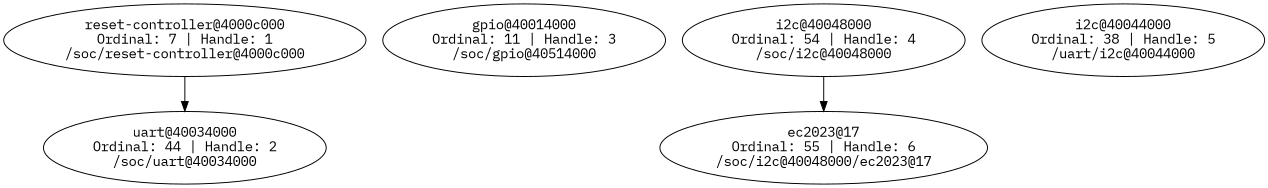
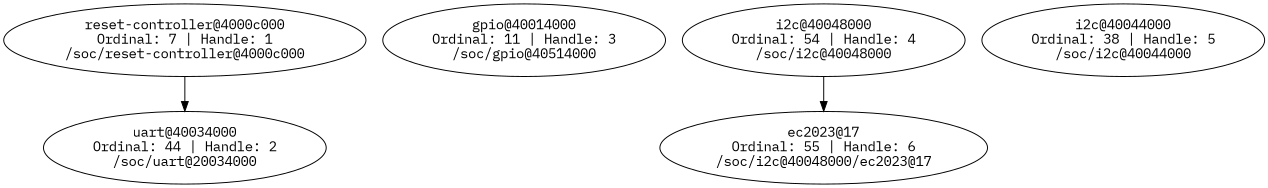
(1123, 40) -> (1123, 40)
(185, 148) -> (185, 148)
